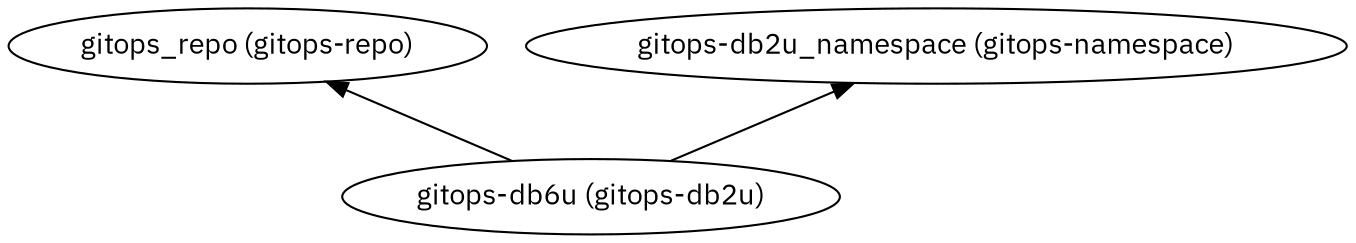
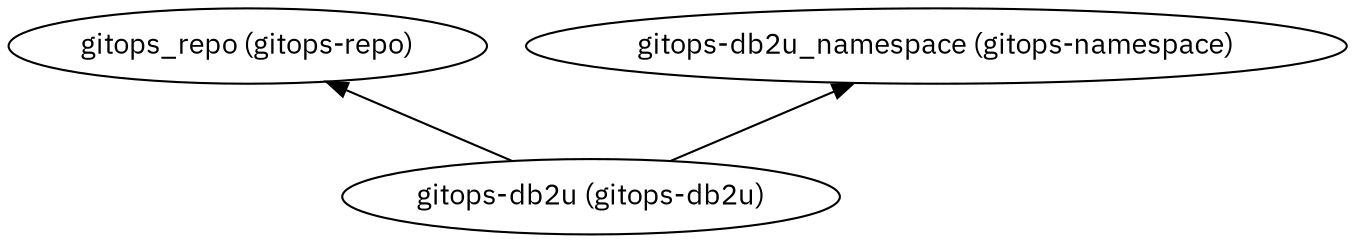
(591, 197) -> (591, 197)
